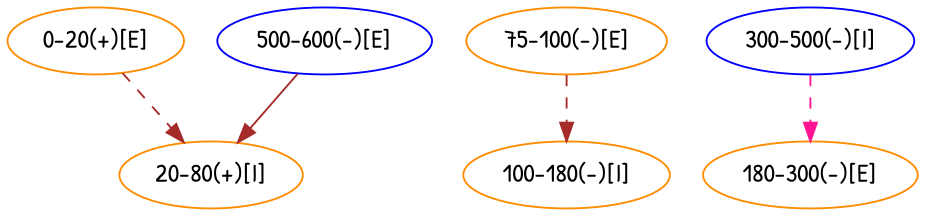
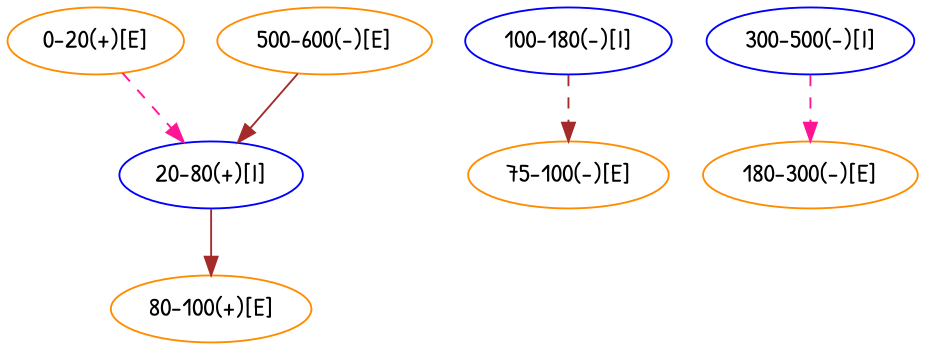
(325, 41) -> (325, 41)
(567, 99) -> (568, 99)
(147, 101) -> (147, 101)
(211, 175) -> (211, 175)
(567, 175) -> (568, 41)
none -> (211, 309)
